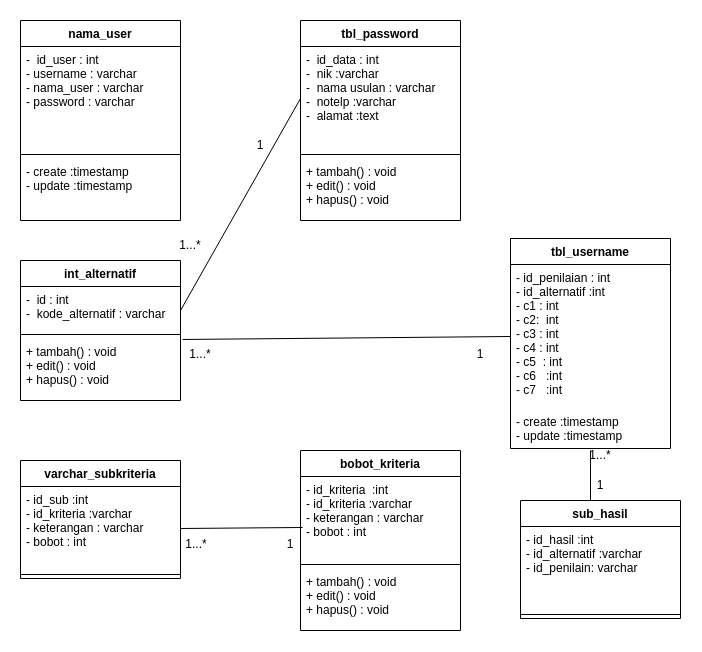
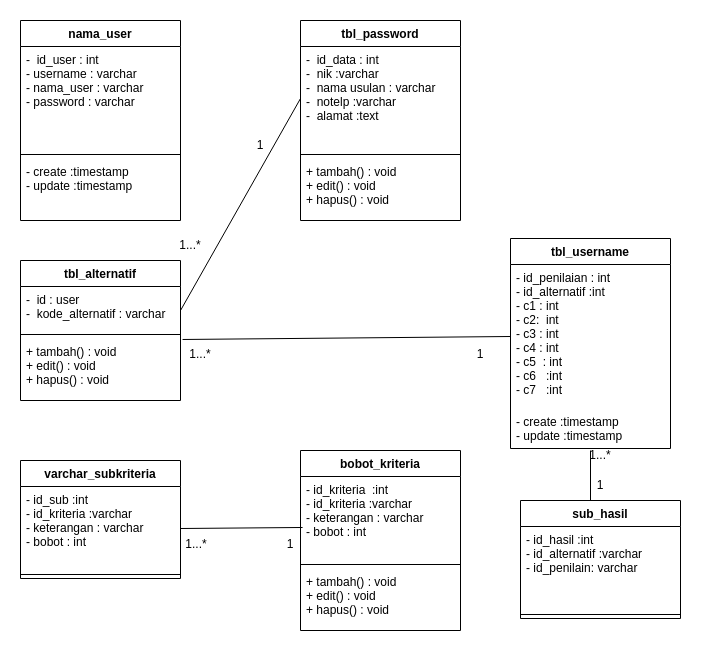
(100, 274) -> (100, 274)
(54, 300) -> (59, 300)
